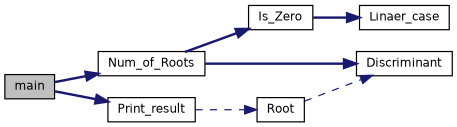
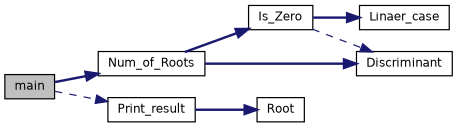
(333, 90) -> (337, 38)
(75, 95) -> (75, 95)
(220, 110) -> (220, 110)
